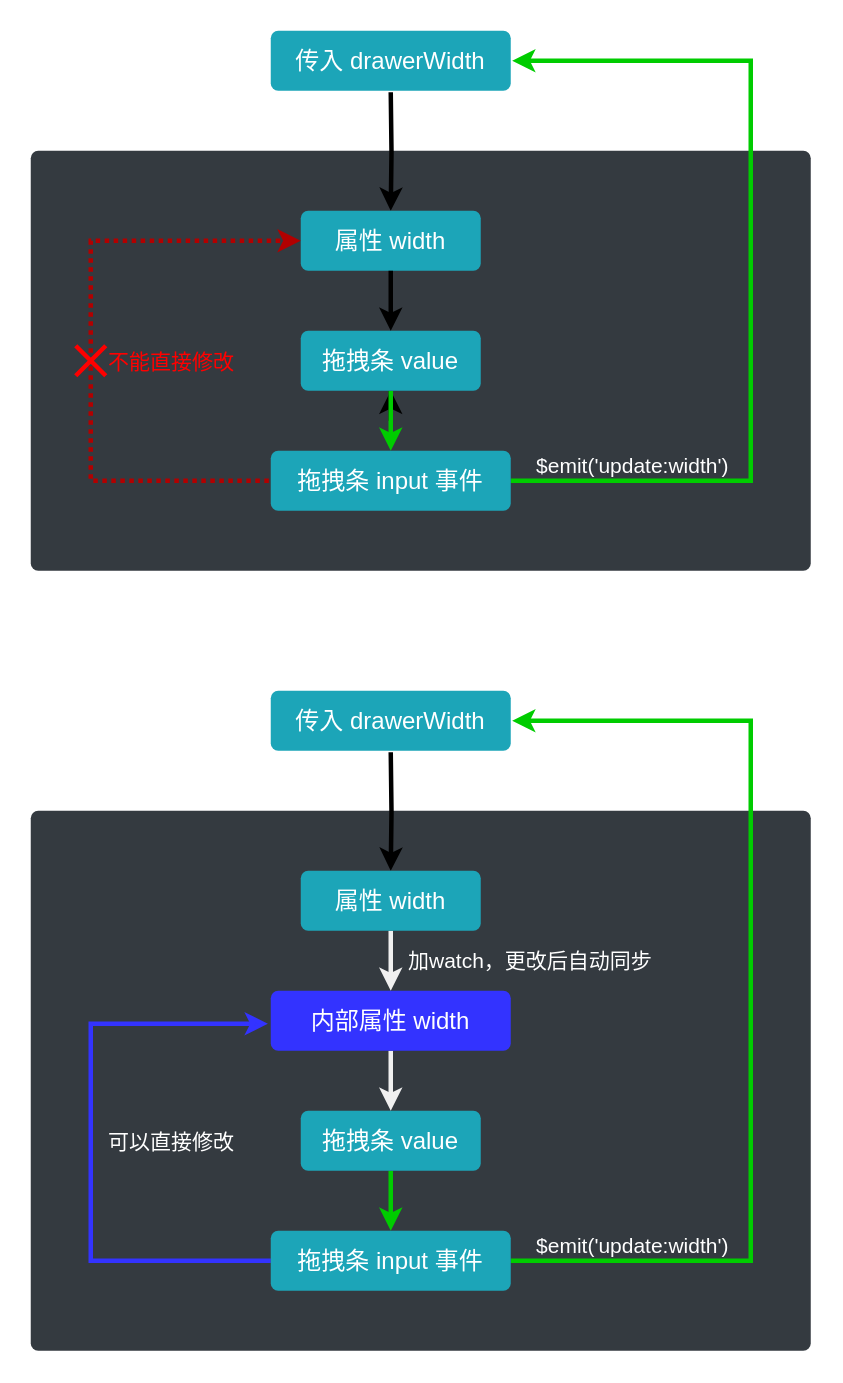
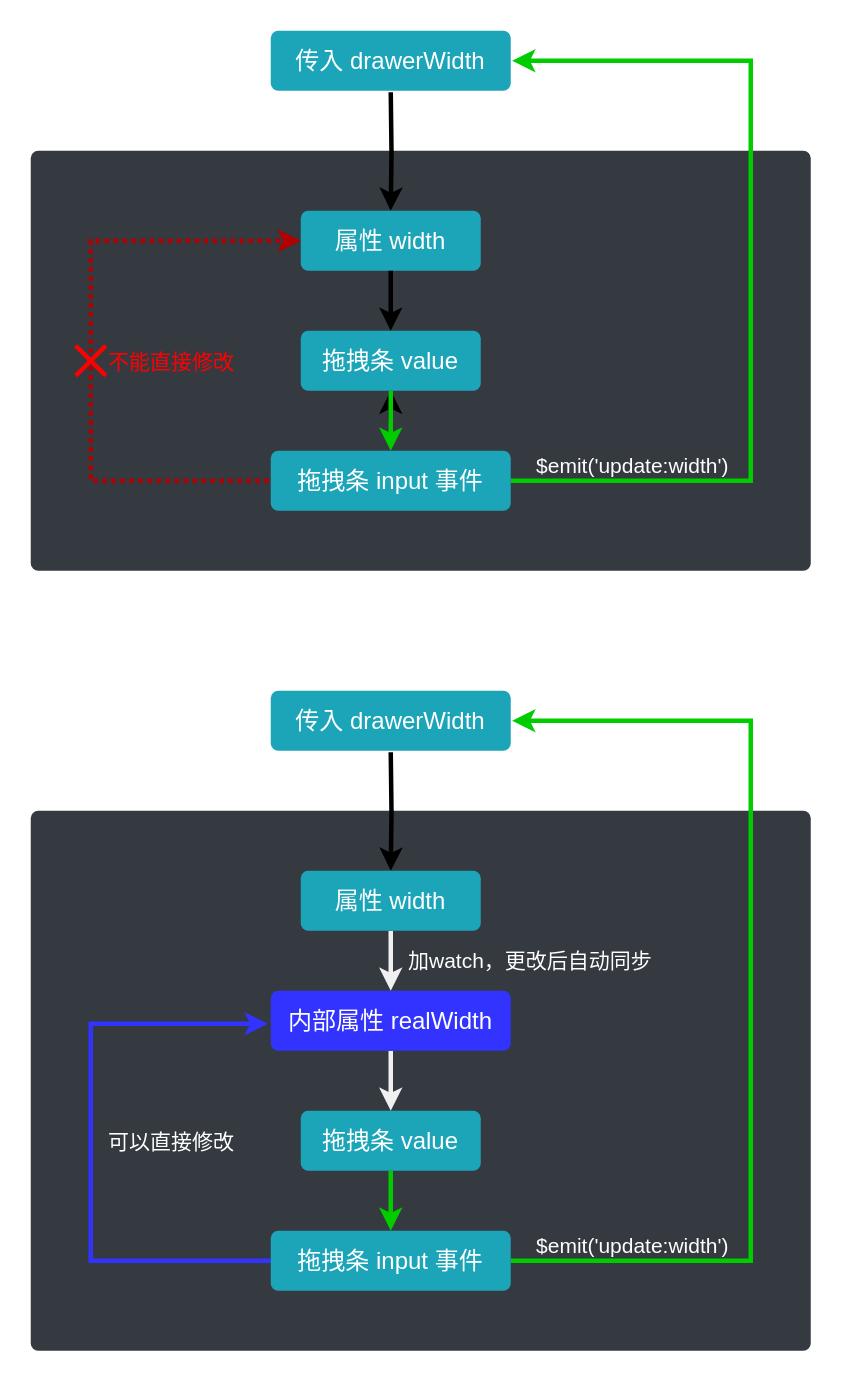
(391, 1021) -> (391, 1021)
